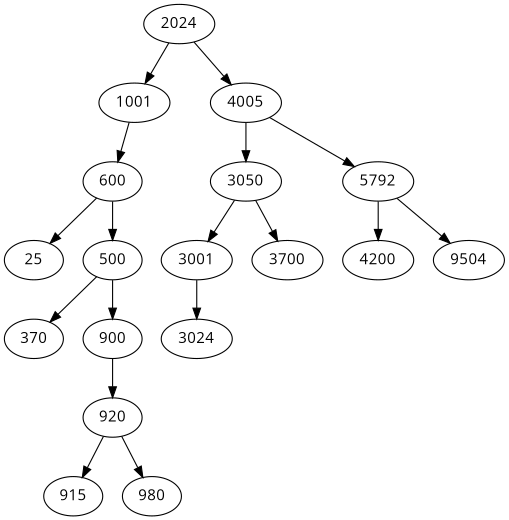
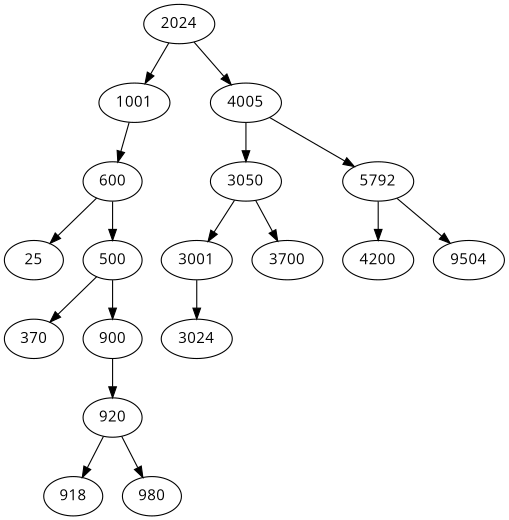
(73, 496) -> (73, 496)
